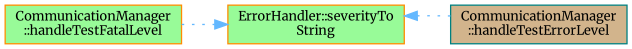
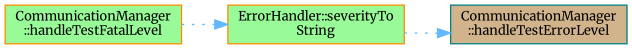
(434, 16) -> (421, 33)
